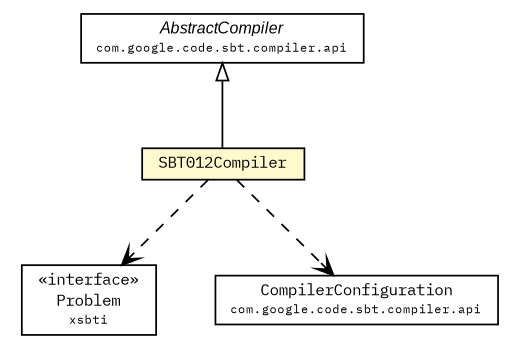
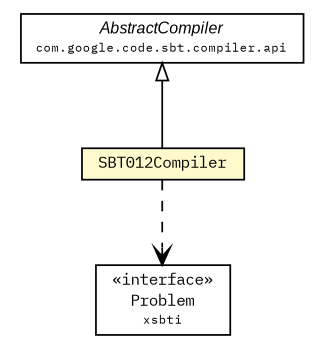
(357, 300) -> none
